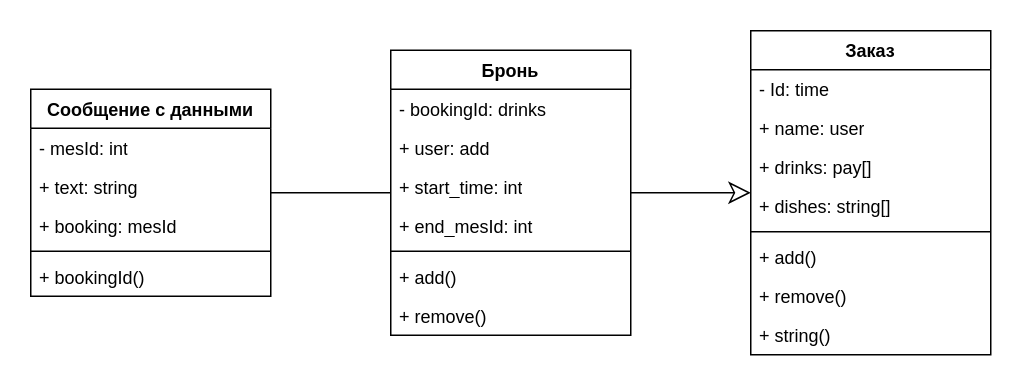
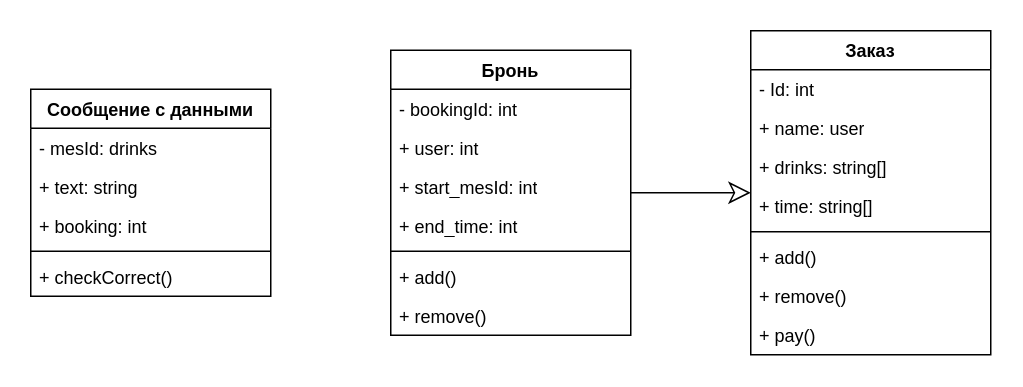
(801, 91) -> (796, 91)
(484, 111) -> (469, 111)
(91, 150) -> (106, 150)
(448, 150) -> (446, 150)
(826, 169) -> (839, 169)
(474, 189) -> (481, 189)
(330, 193) -> none
(839, 208) -> (829, 208)
(111, 228) -> (99, 228)
(471, 228) -> (464, 228)
(101, 279) -> (118, 279)
(805, 337) -> (793, 337)
